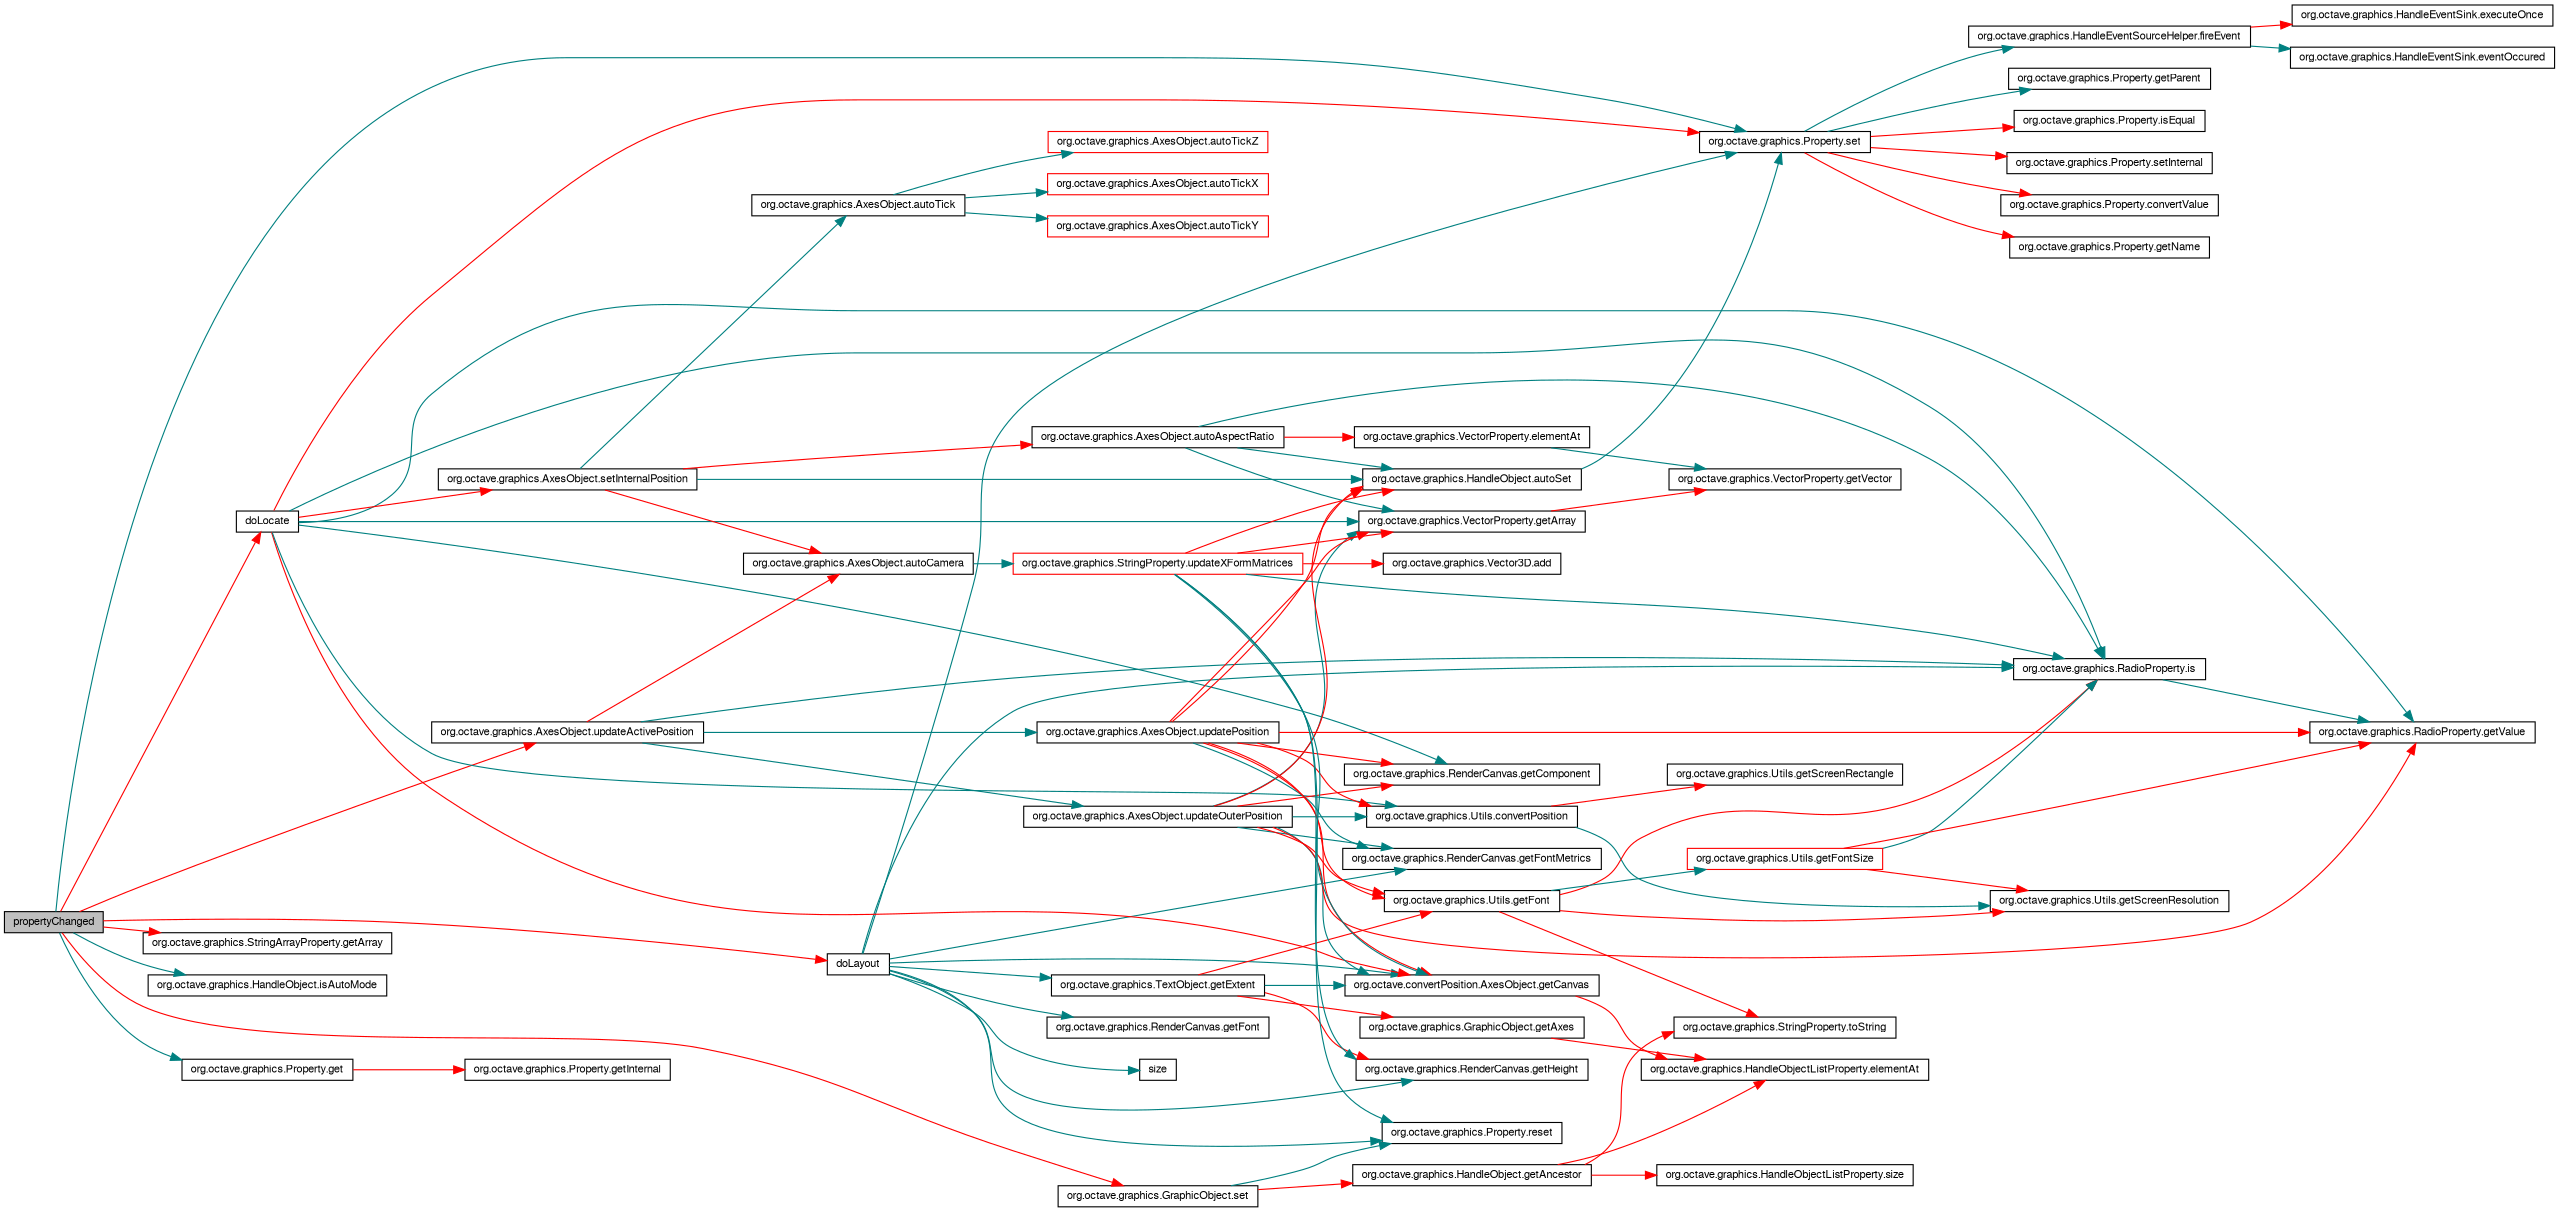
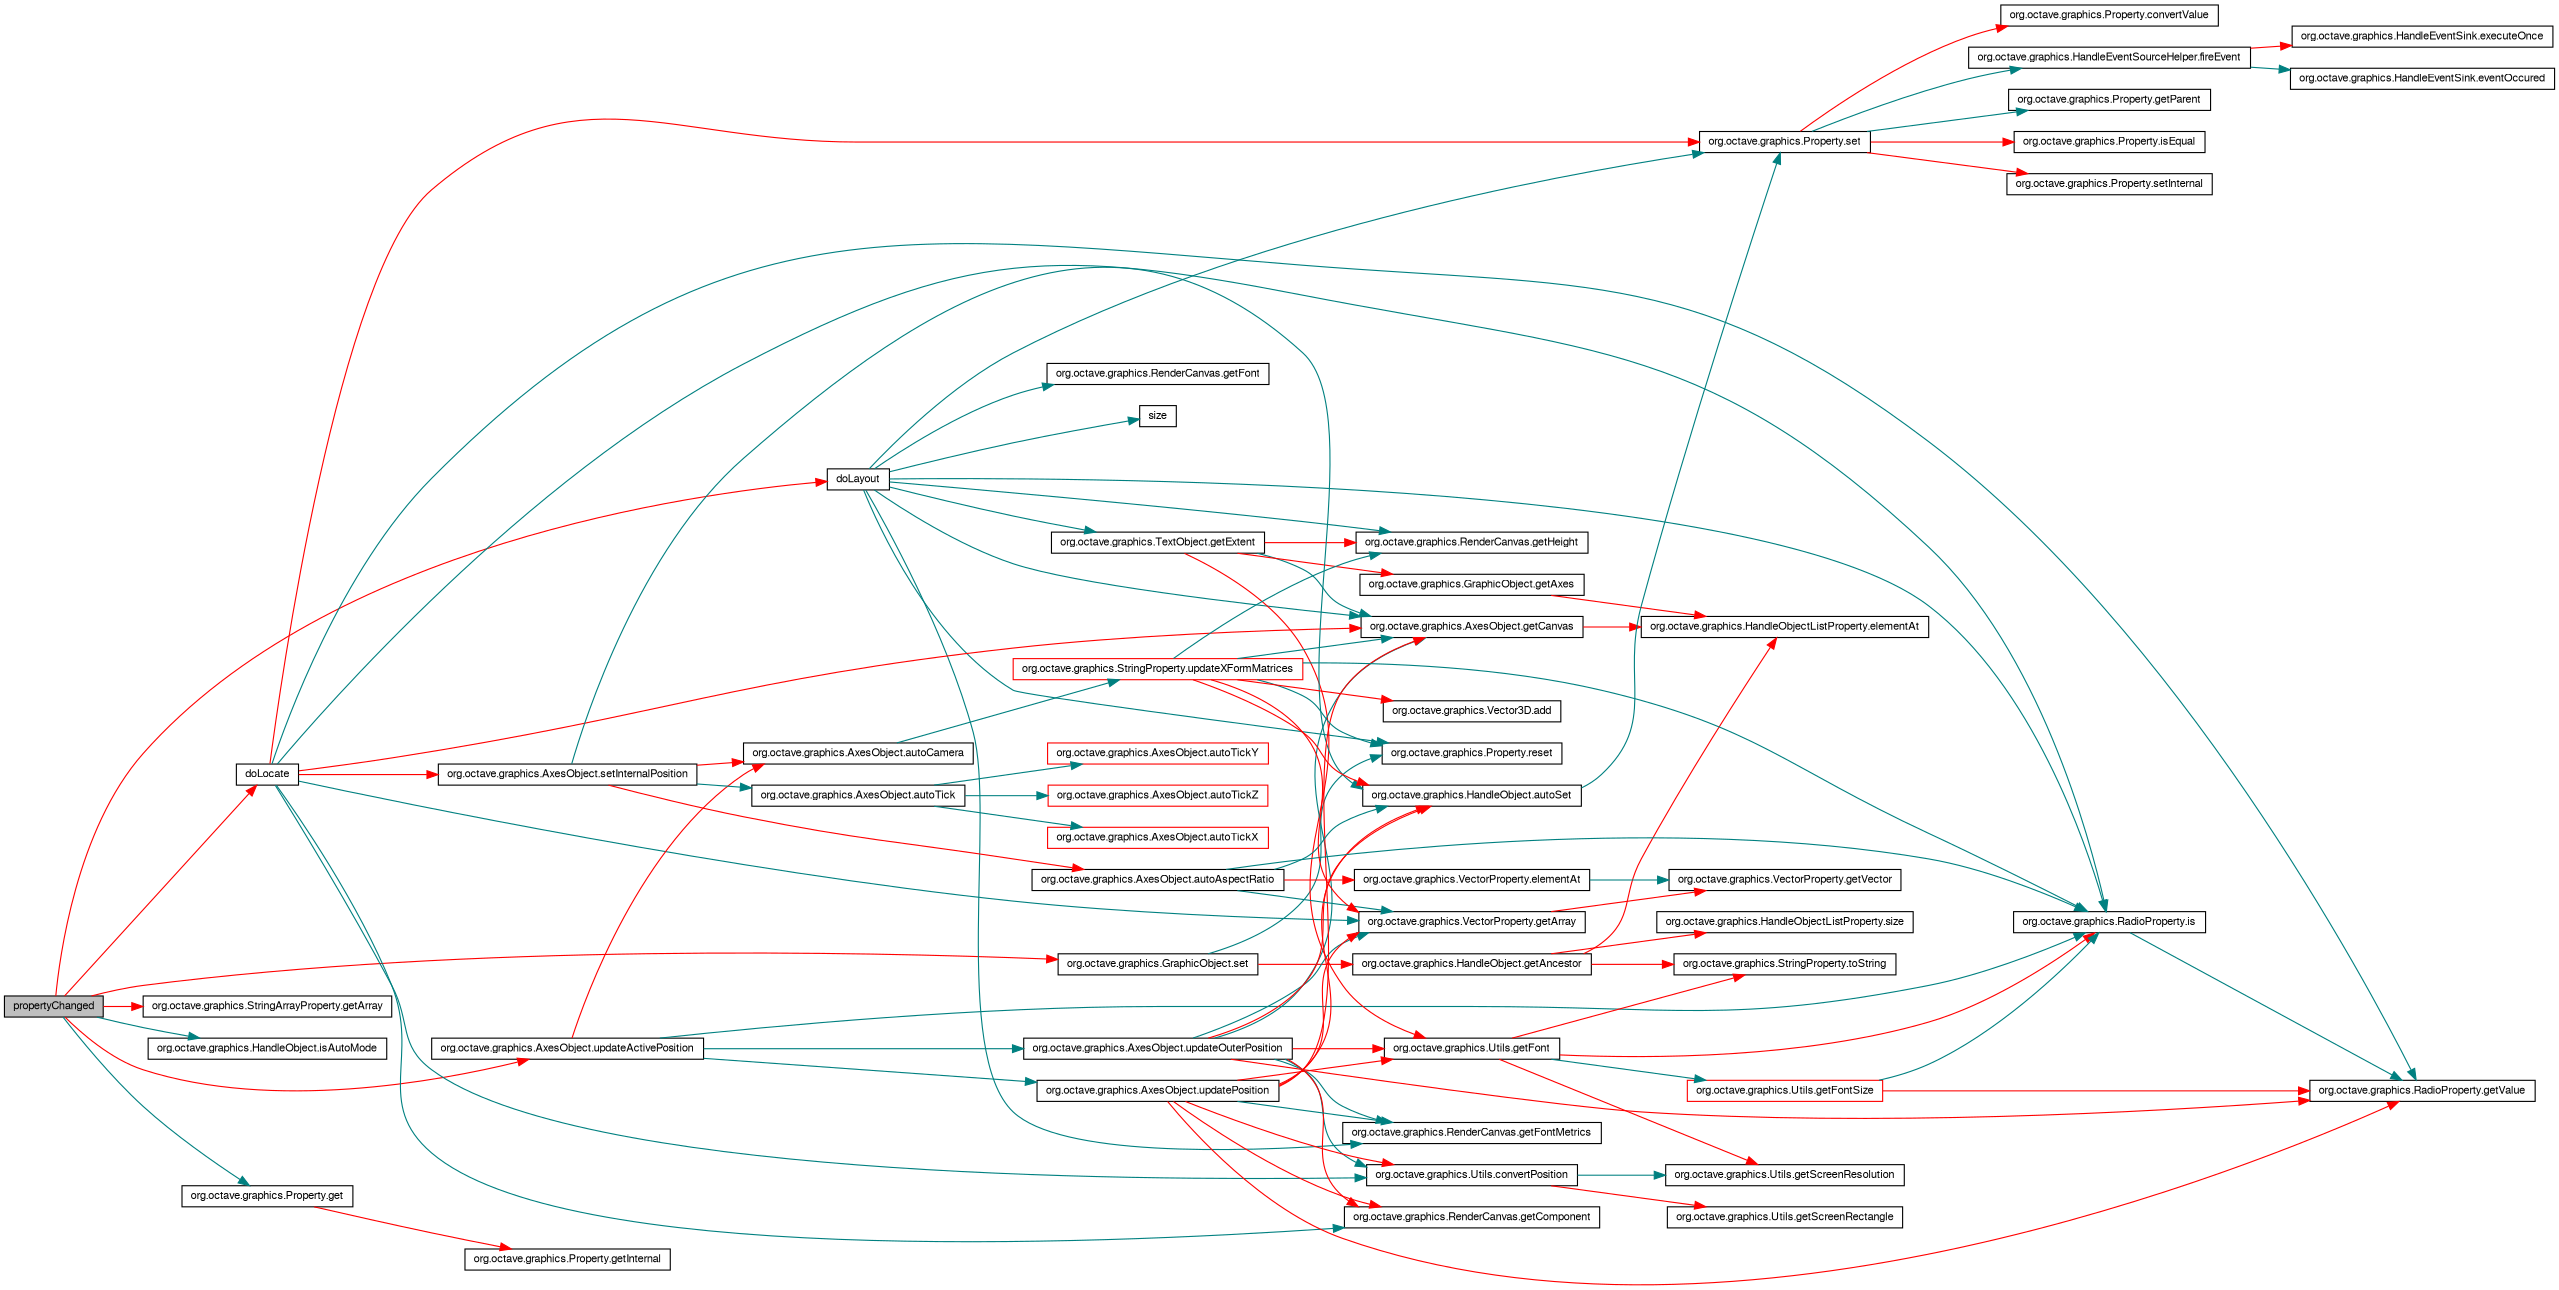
(616, 58) -> none
(2110, 247) -> none
(1942, 879) -> none
(1472, 985) -> (1472, 627)
